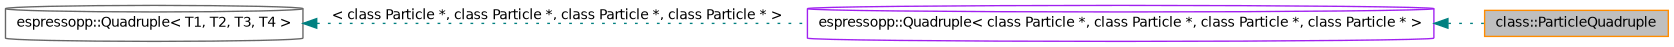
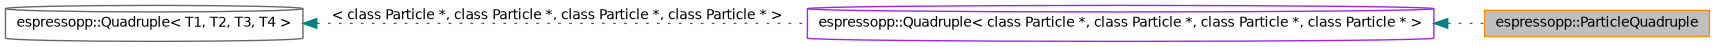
(1576, 23) -> (1597, 23)
